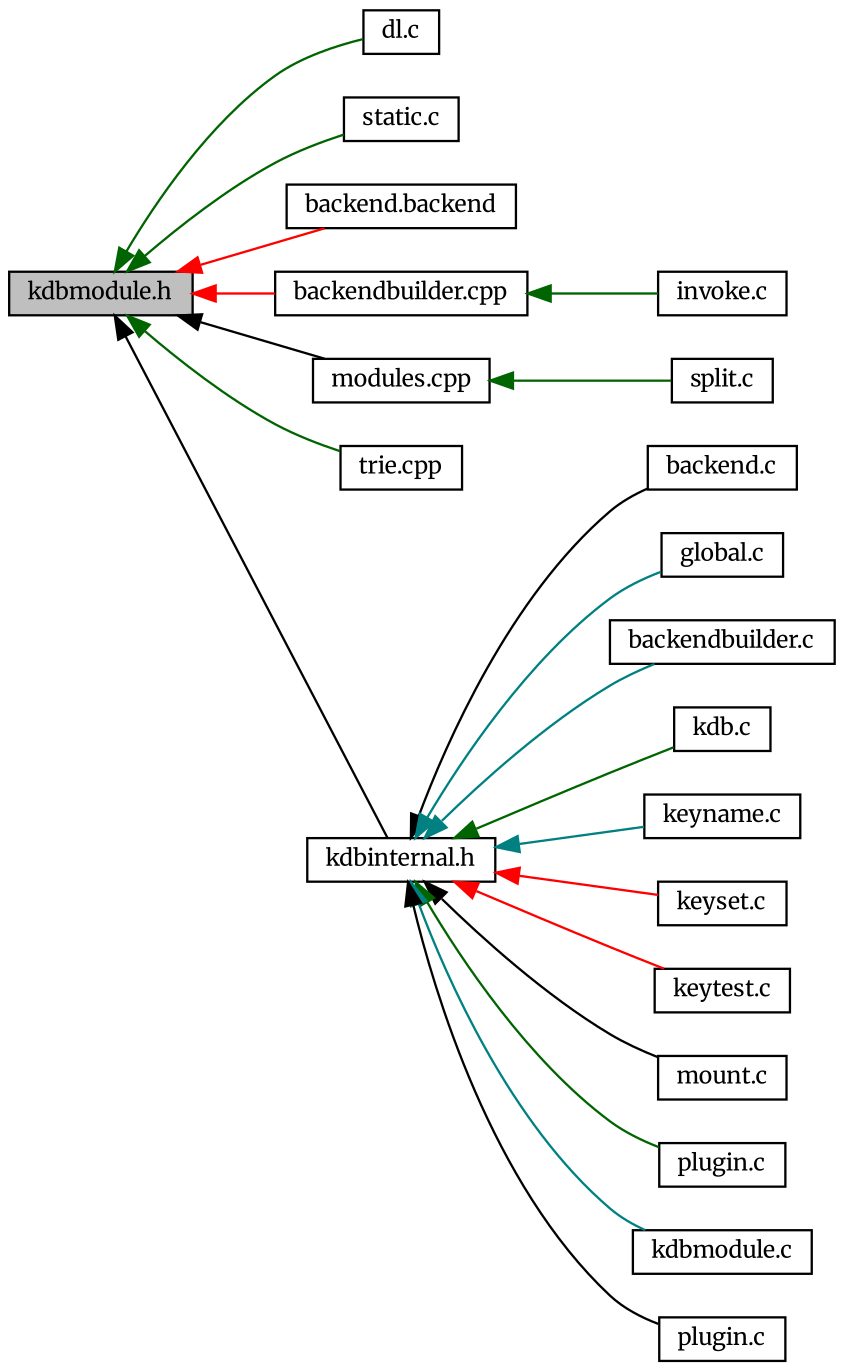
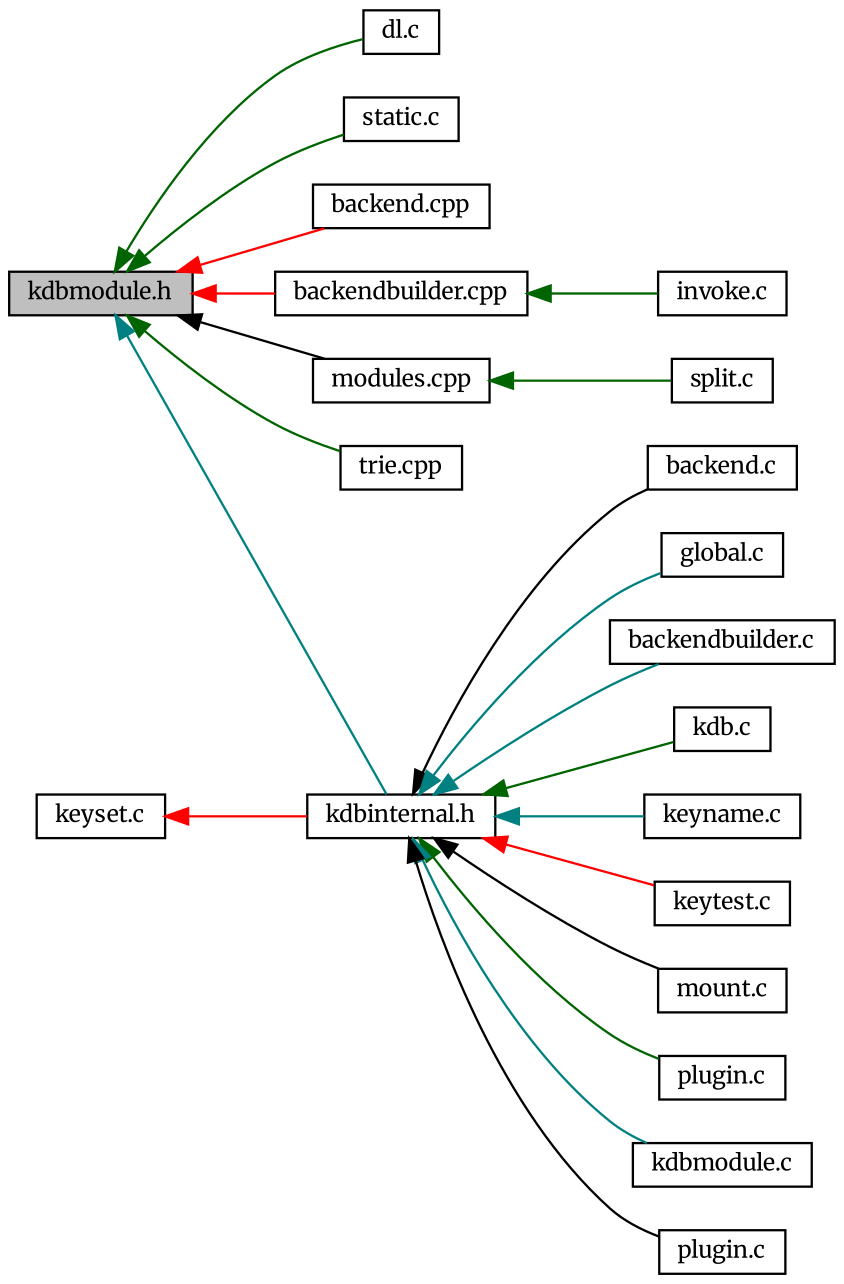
(401, 206) -> (401, 206)
(256, 587) -> (257, 565)
(589, 885) -> (248, 816)
